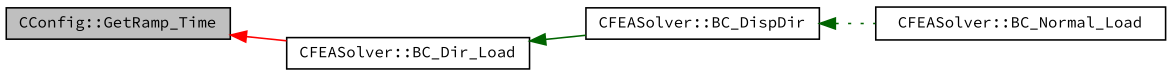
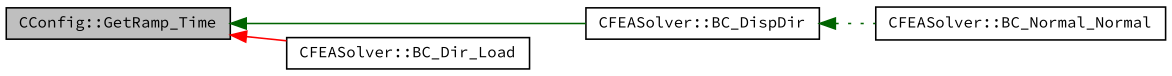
(1021, 24) -> (1021, 24)
(566, 37) -> (416, 24)
